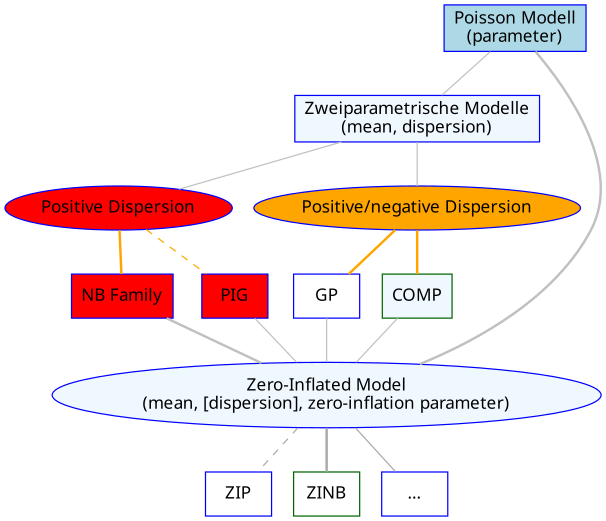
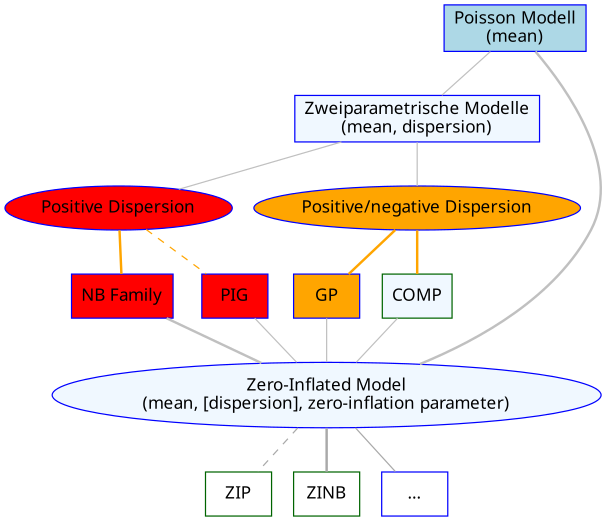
(515, 28) -> (515, 28)
(327, 296) -> (327, 296)
(239, 494) -> (239, 494)
